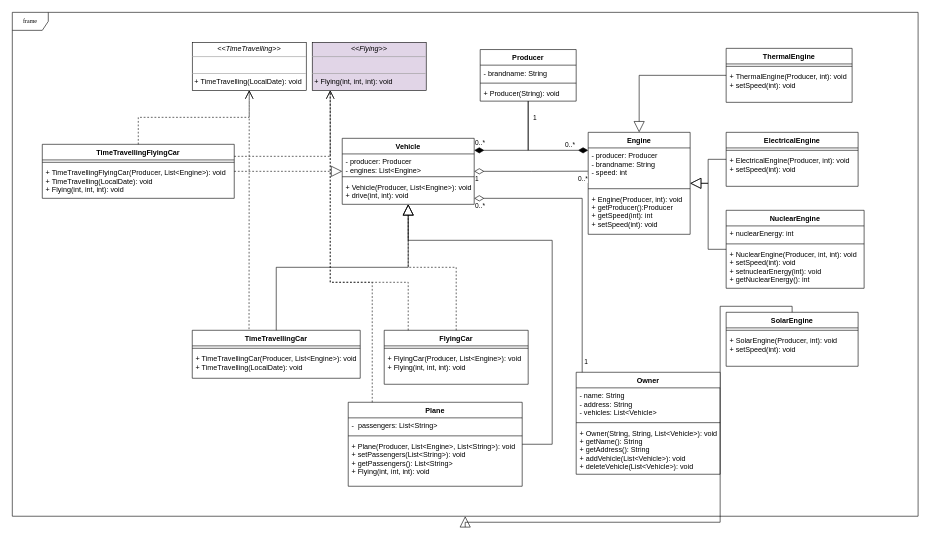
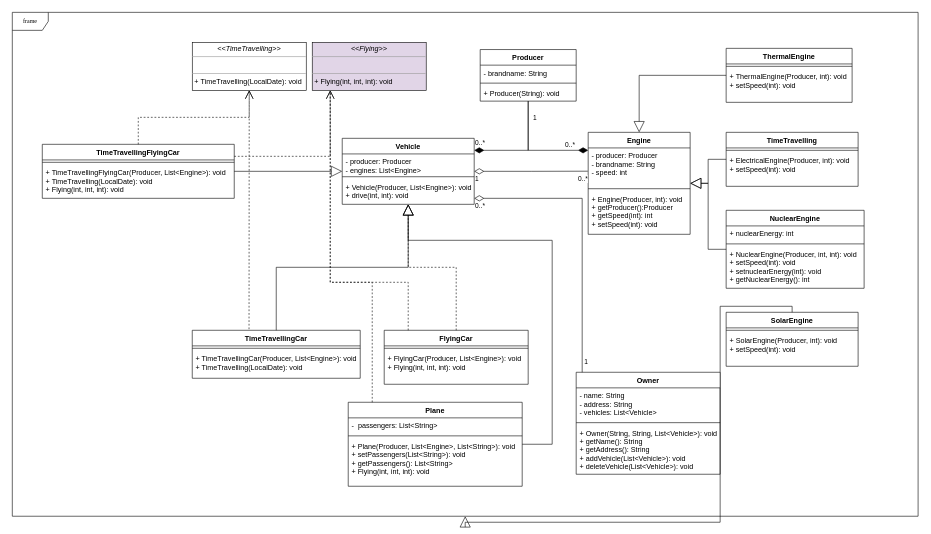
(792, 140) -> (792, 140)
(282, 171) -> (282, 171)
